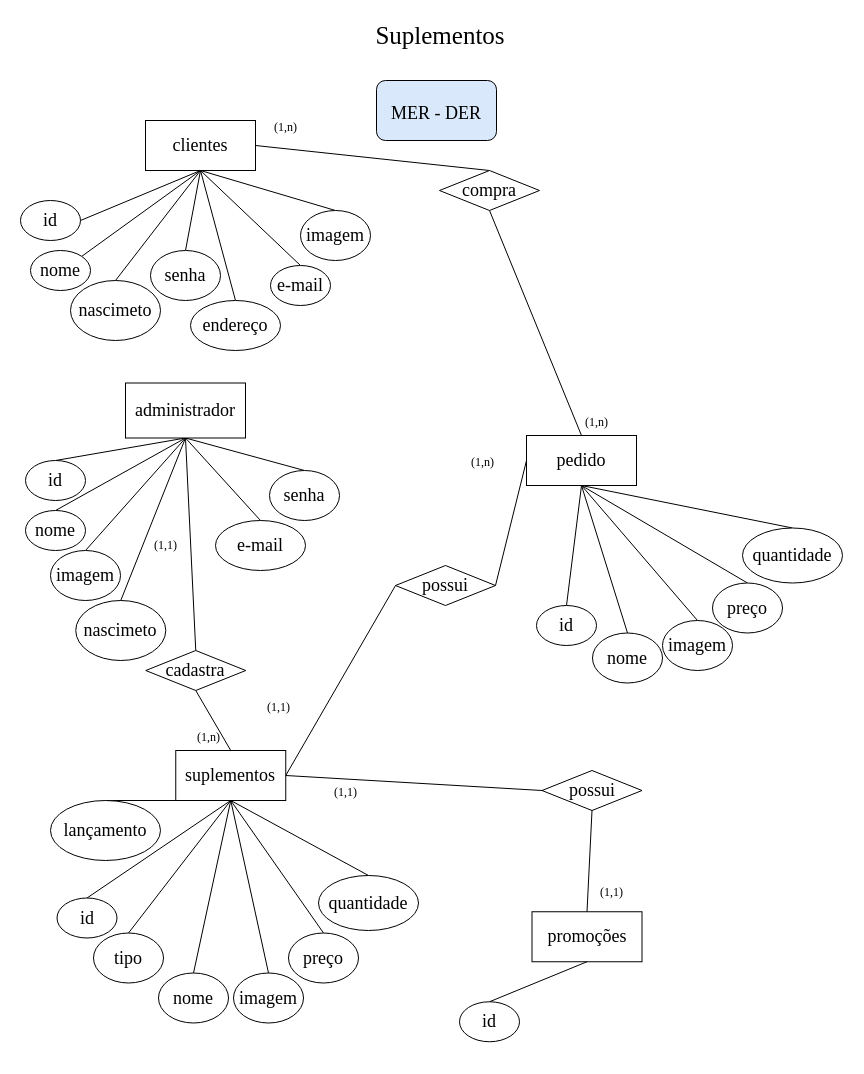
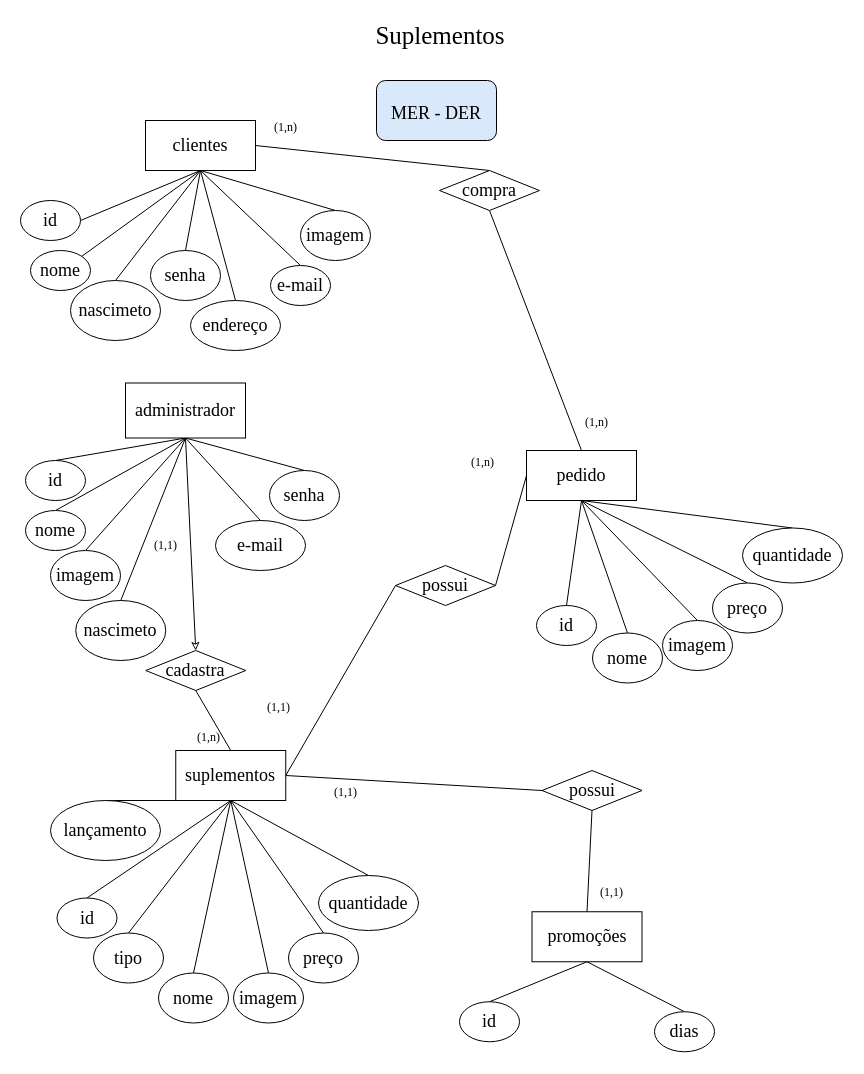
(582, 461) -> (582, 476)
(195, 644) -> (195, 642)
none -> (636, 987)
none -> (685, 1032)
